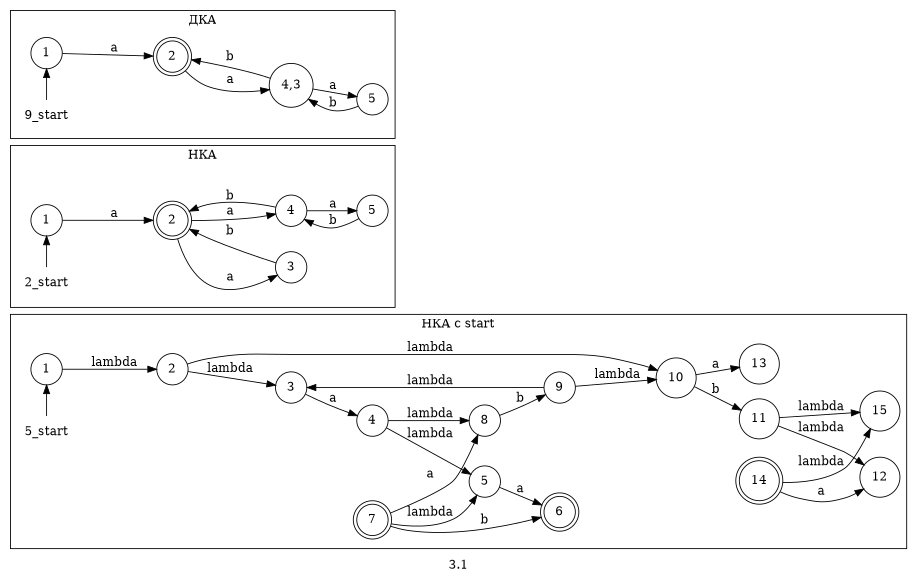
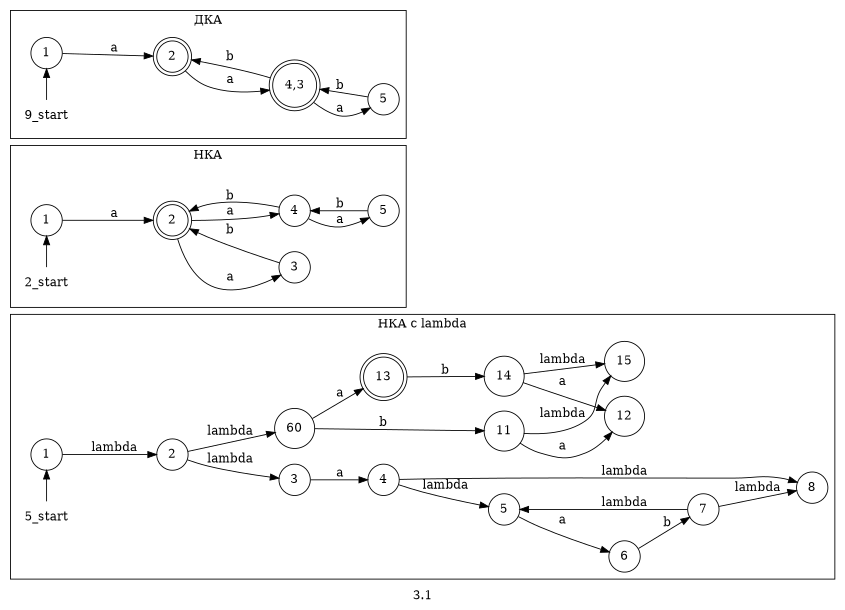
(291, 85) -> (295, 85)
(459, 324) -> (423, 324)
(759, 364) -> (384, 377)
none -> (441, 377)
(676, 378) -> (295, 428)
(560, 388) -> none
(821, 428) -> (563, 446)
(430, 474) -> (758, 488)
(759, 481) -> (504, 376)
(560, 512) -> (625, 556)
(372, 520) -> (703, 509)
(462, 531) -> (660, 535)
